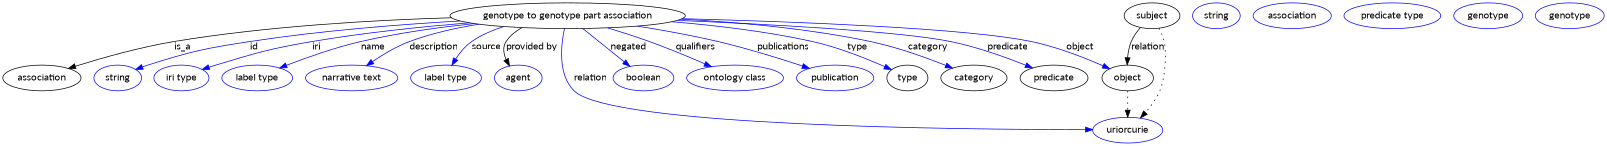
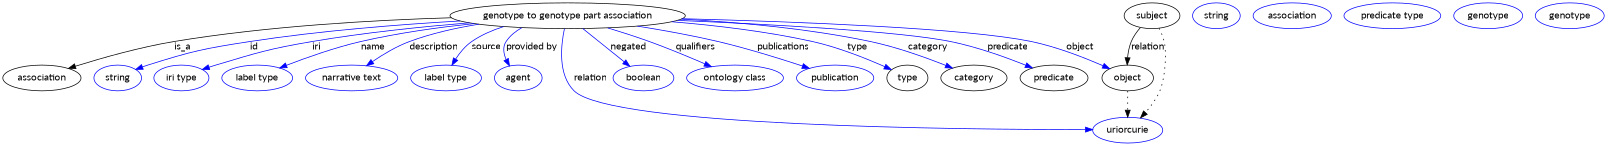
(507, 41) -> (507, 41)
